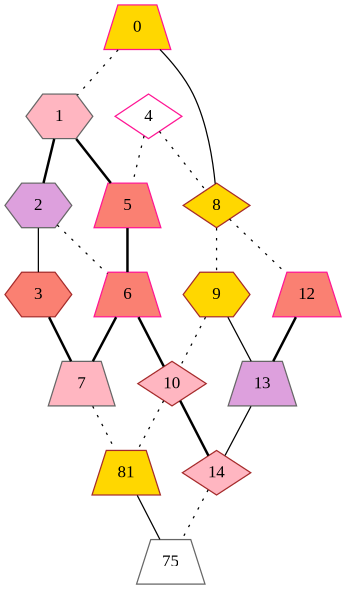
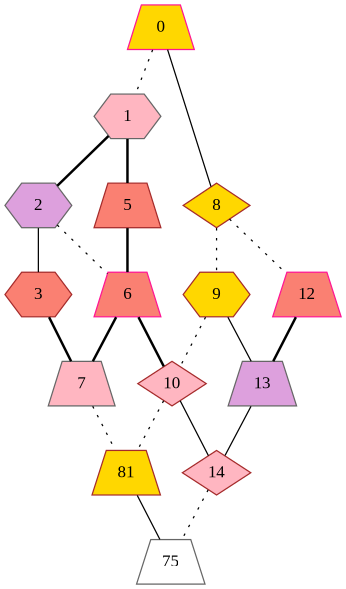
(148, 116) -> none
(127, 205) -> (127, 205)
(194, 428) -> (194, 428)
